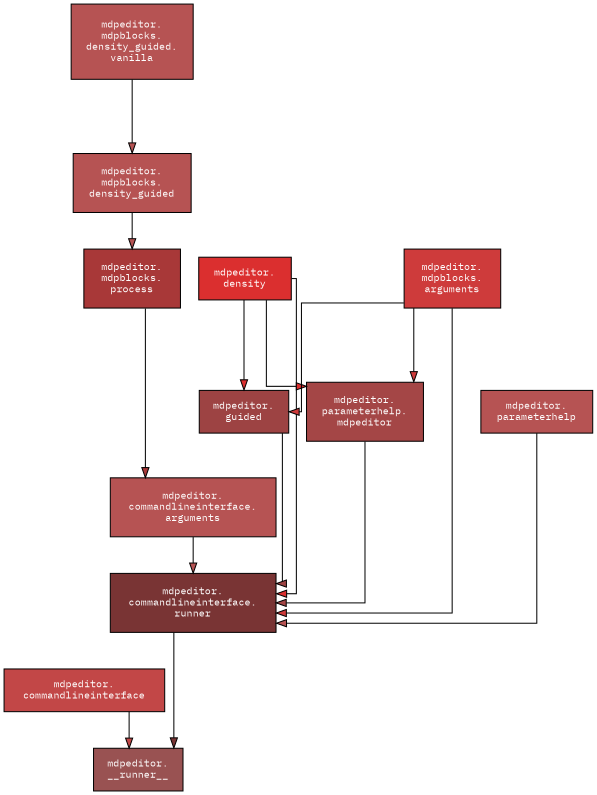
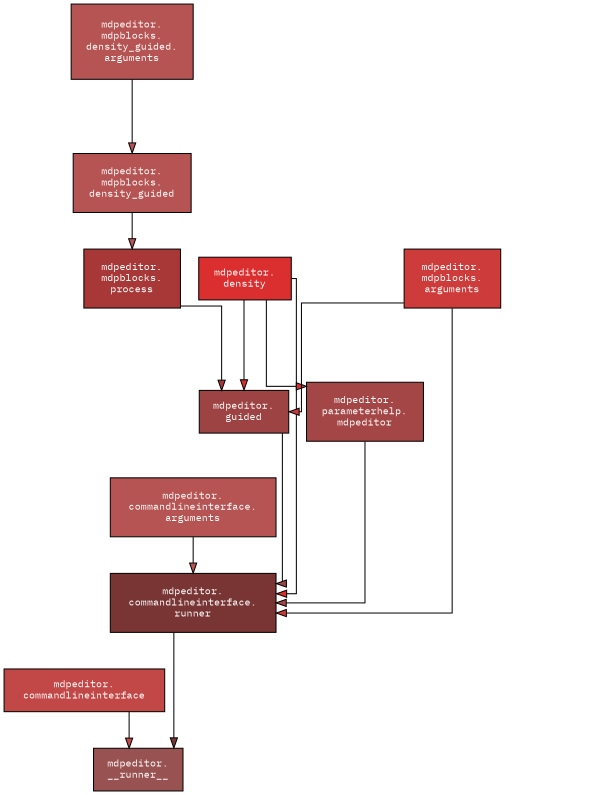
(132, 42) -> (132, 42)
(414, 340) -> none
(145, 388) -> (222, 323)
(537, 412) -> none
